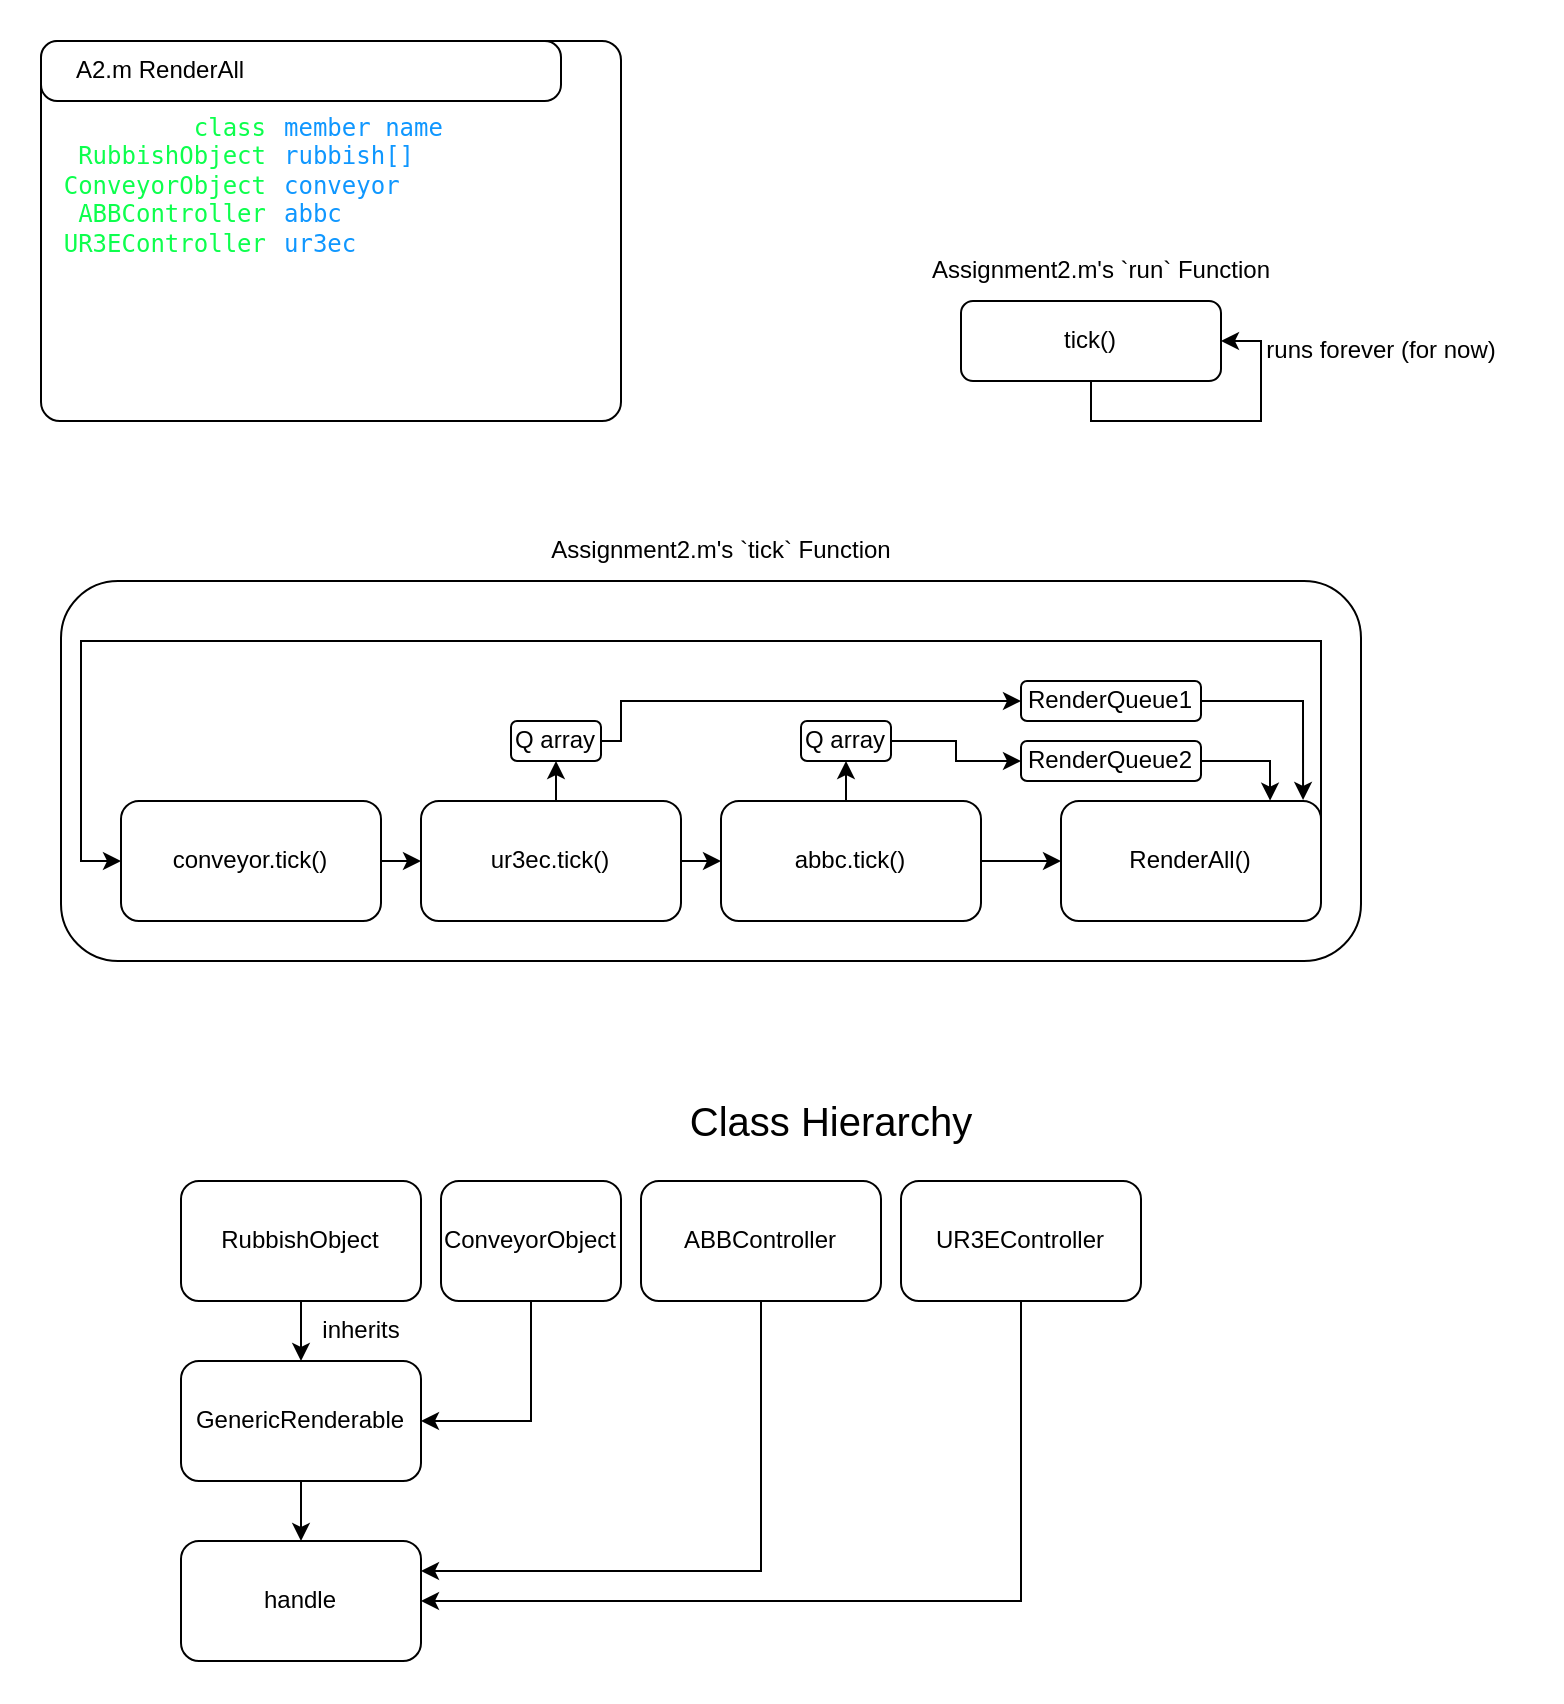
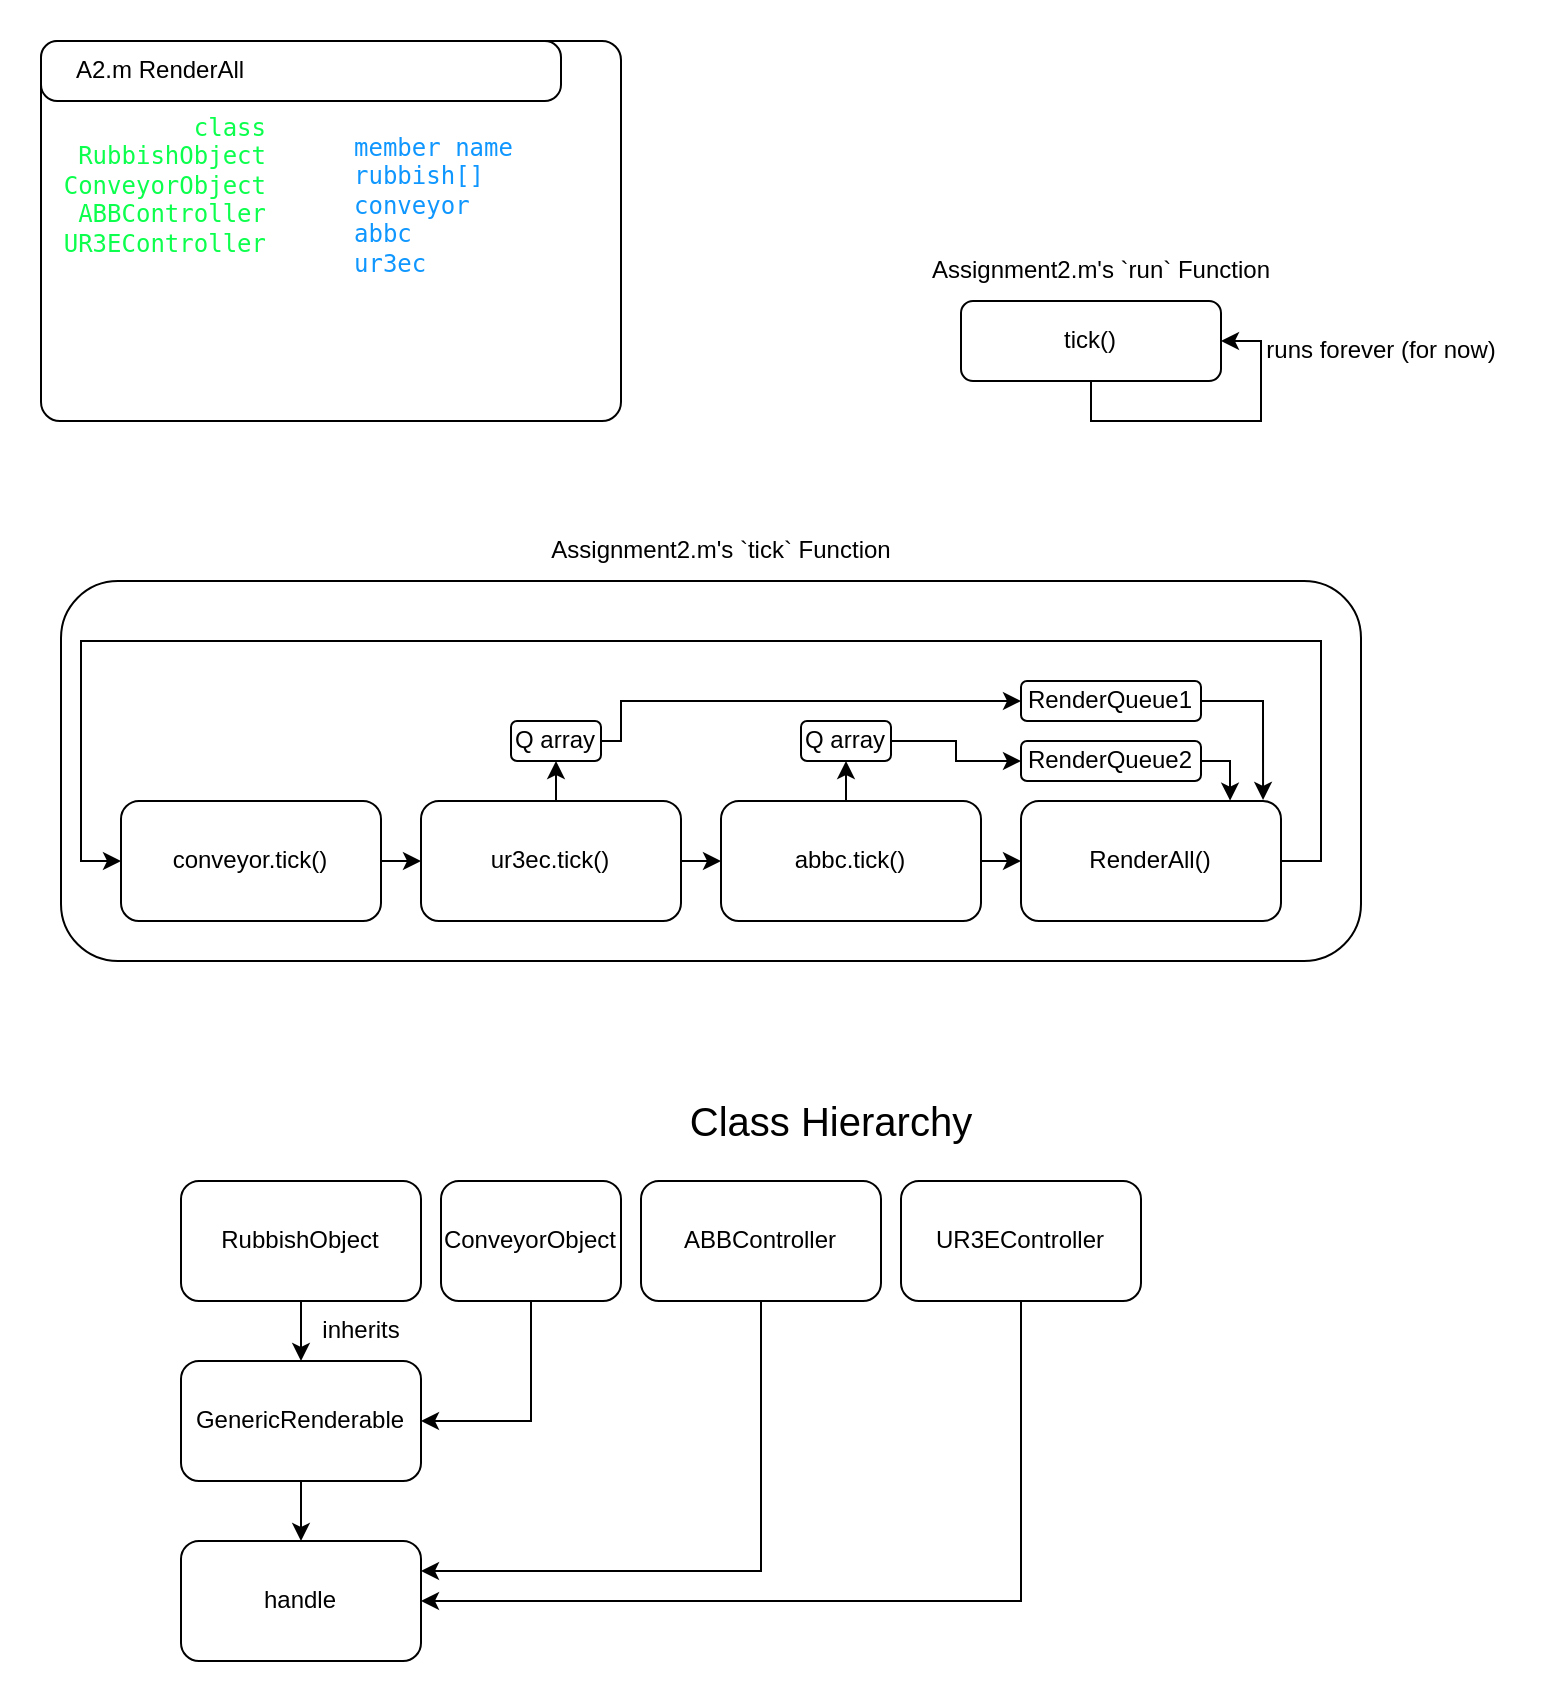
(396, 191) -> (466, 211)
(1191, 861) -> (1151, 861)
